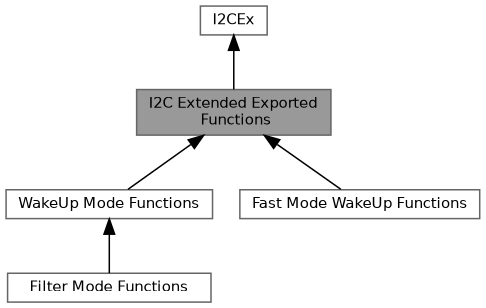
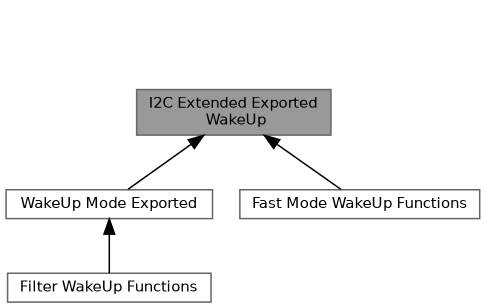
(234, 20) -> none
(234, 112) -> (234, 112)
(109, 204) -> (109, 204)
(109, 288) -> (109, 288)
